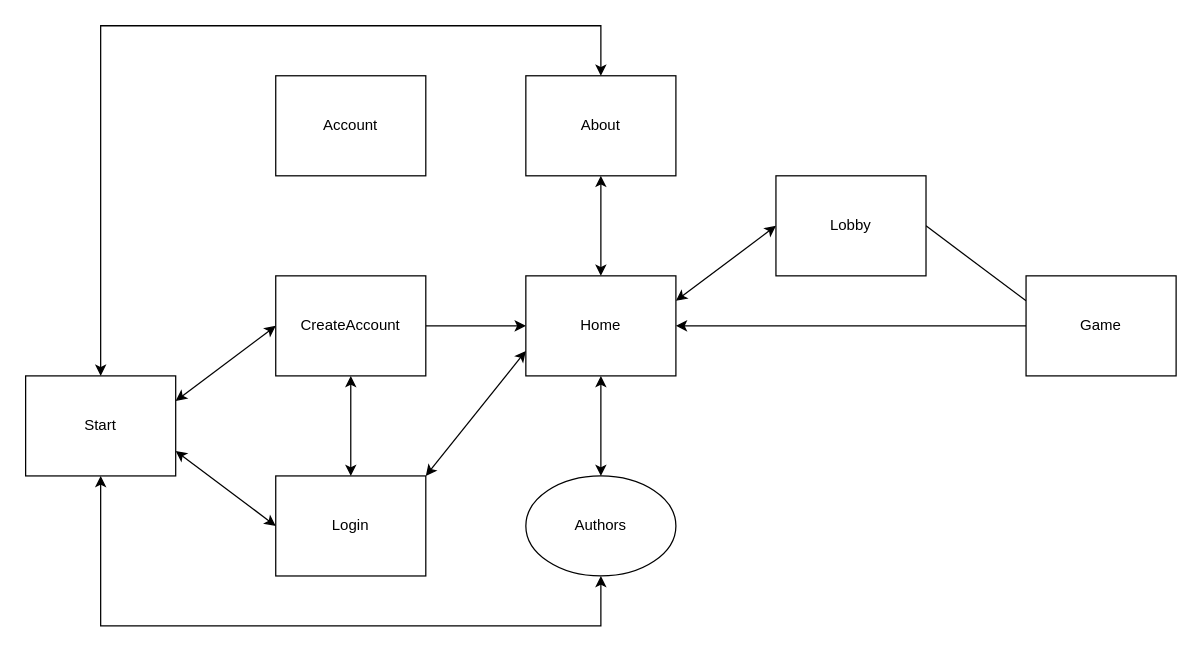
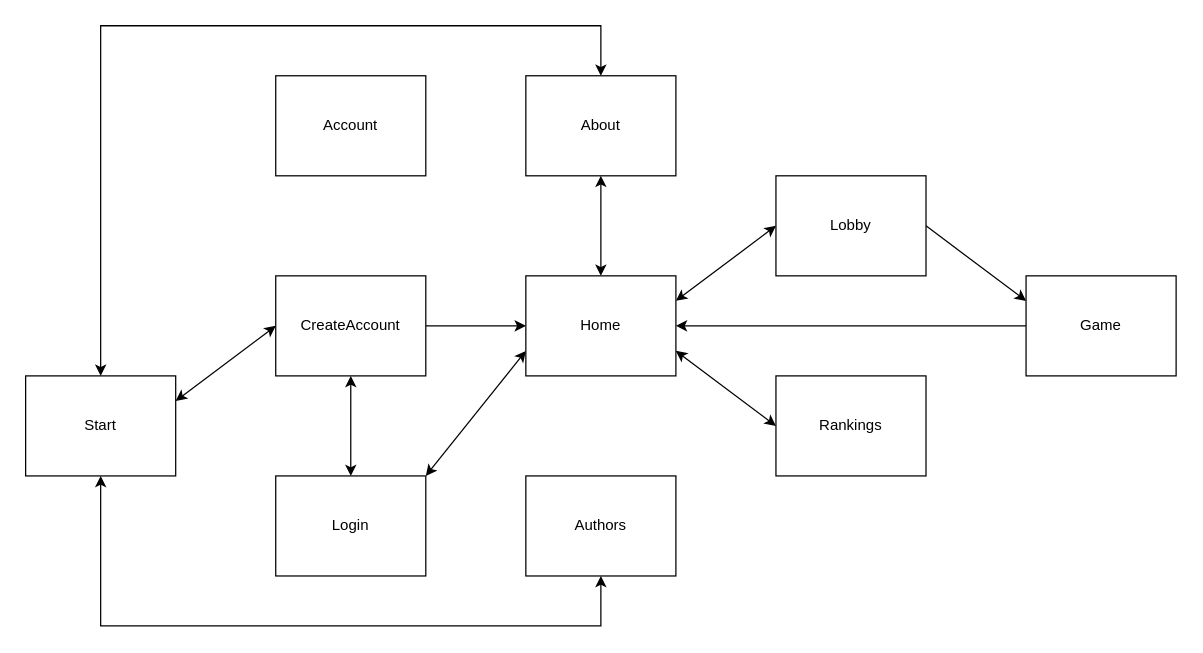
(1021, 297) -> (1018, 295)
none -> (725, 388)
(601, 426) -> none
none -> (851, 426)
(226, 488) -> none
(601, 526) -> (601, 526)
